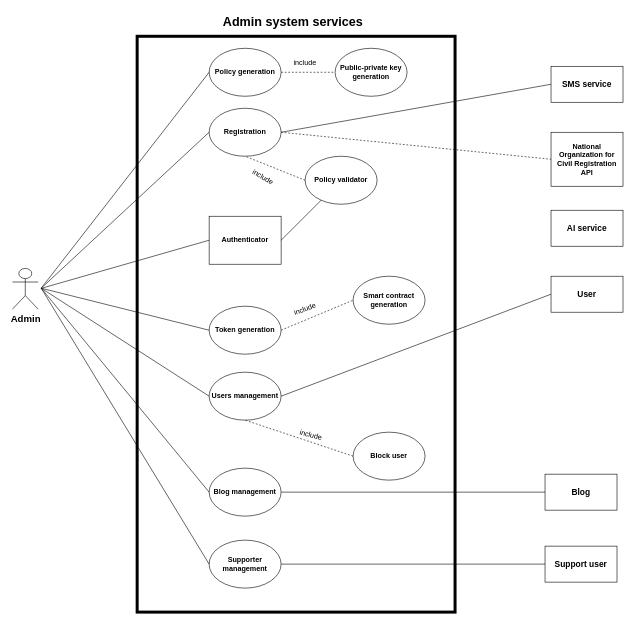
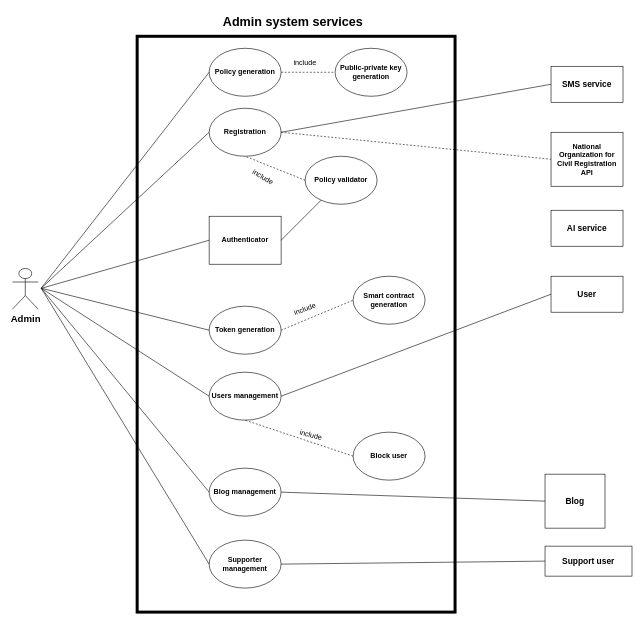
(581, 492) -> (575, 501)
(581, 564) -> (589, 561)
